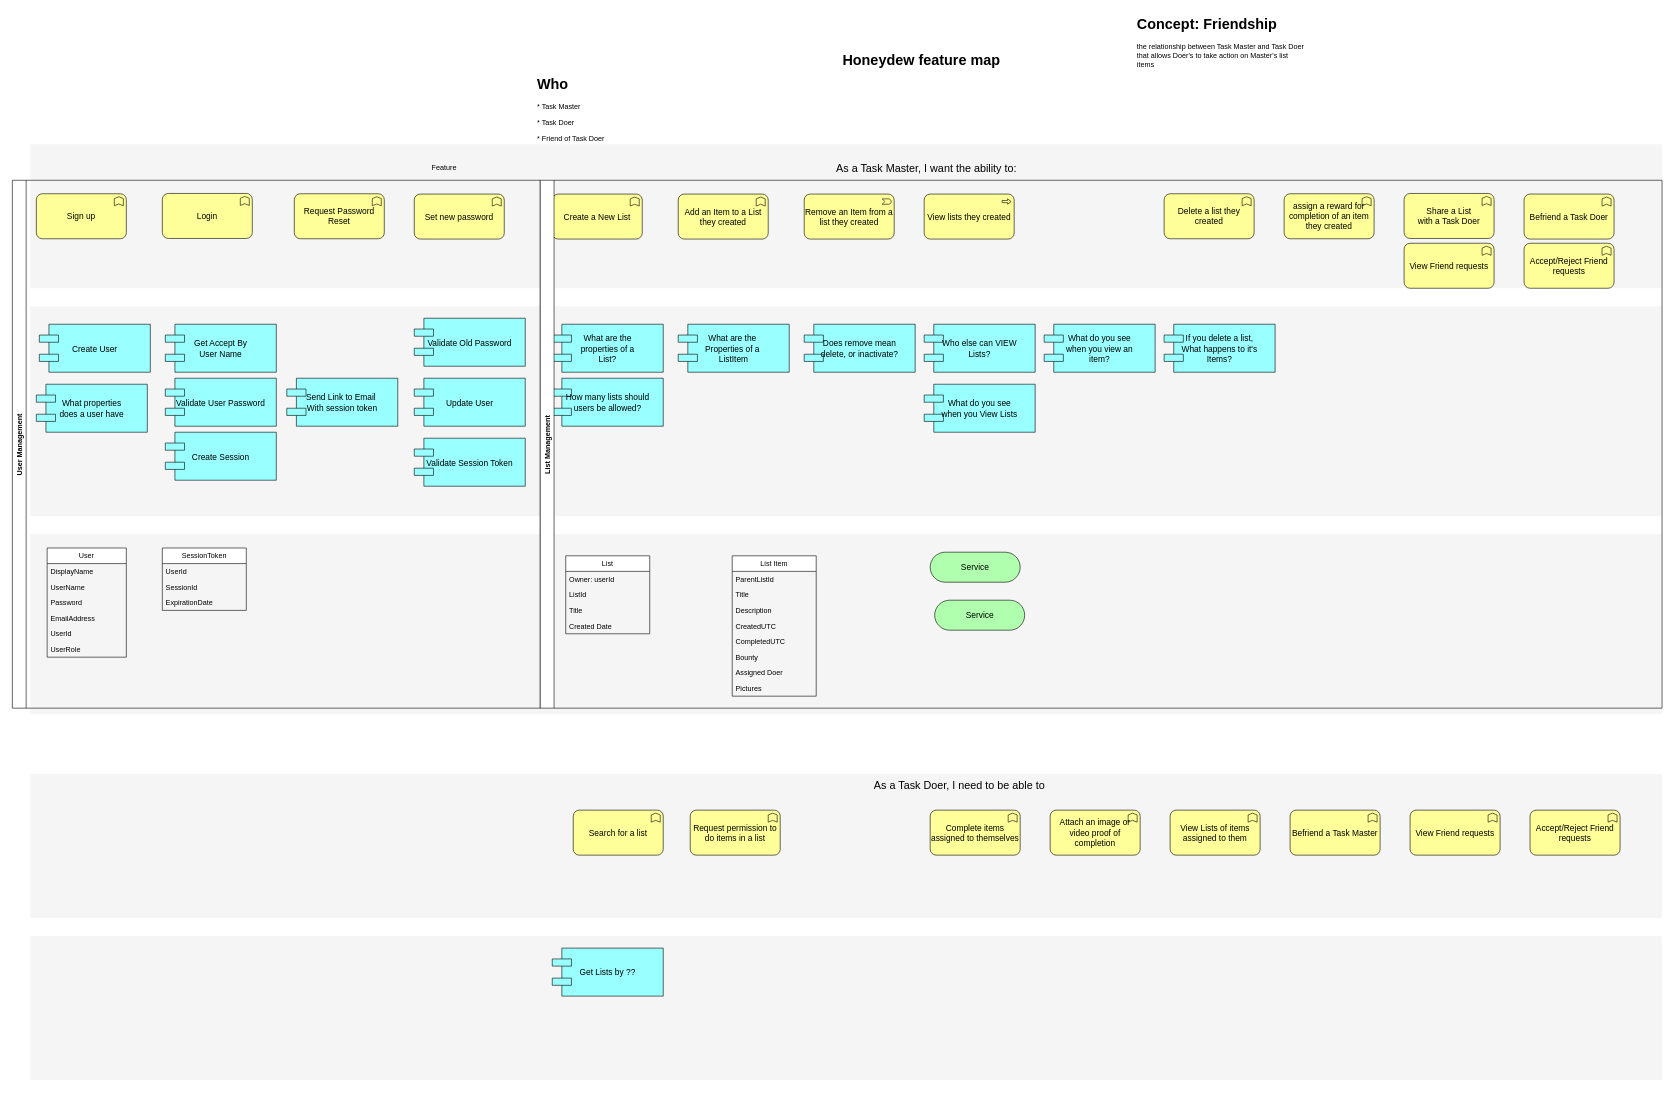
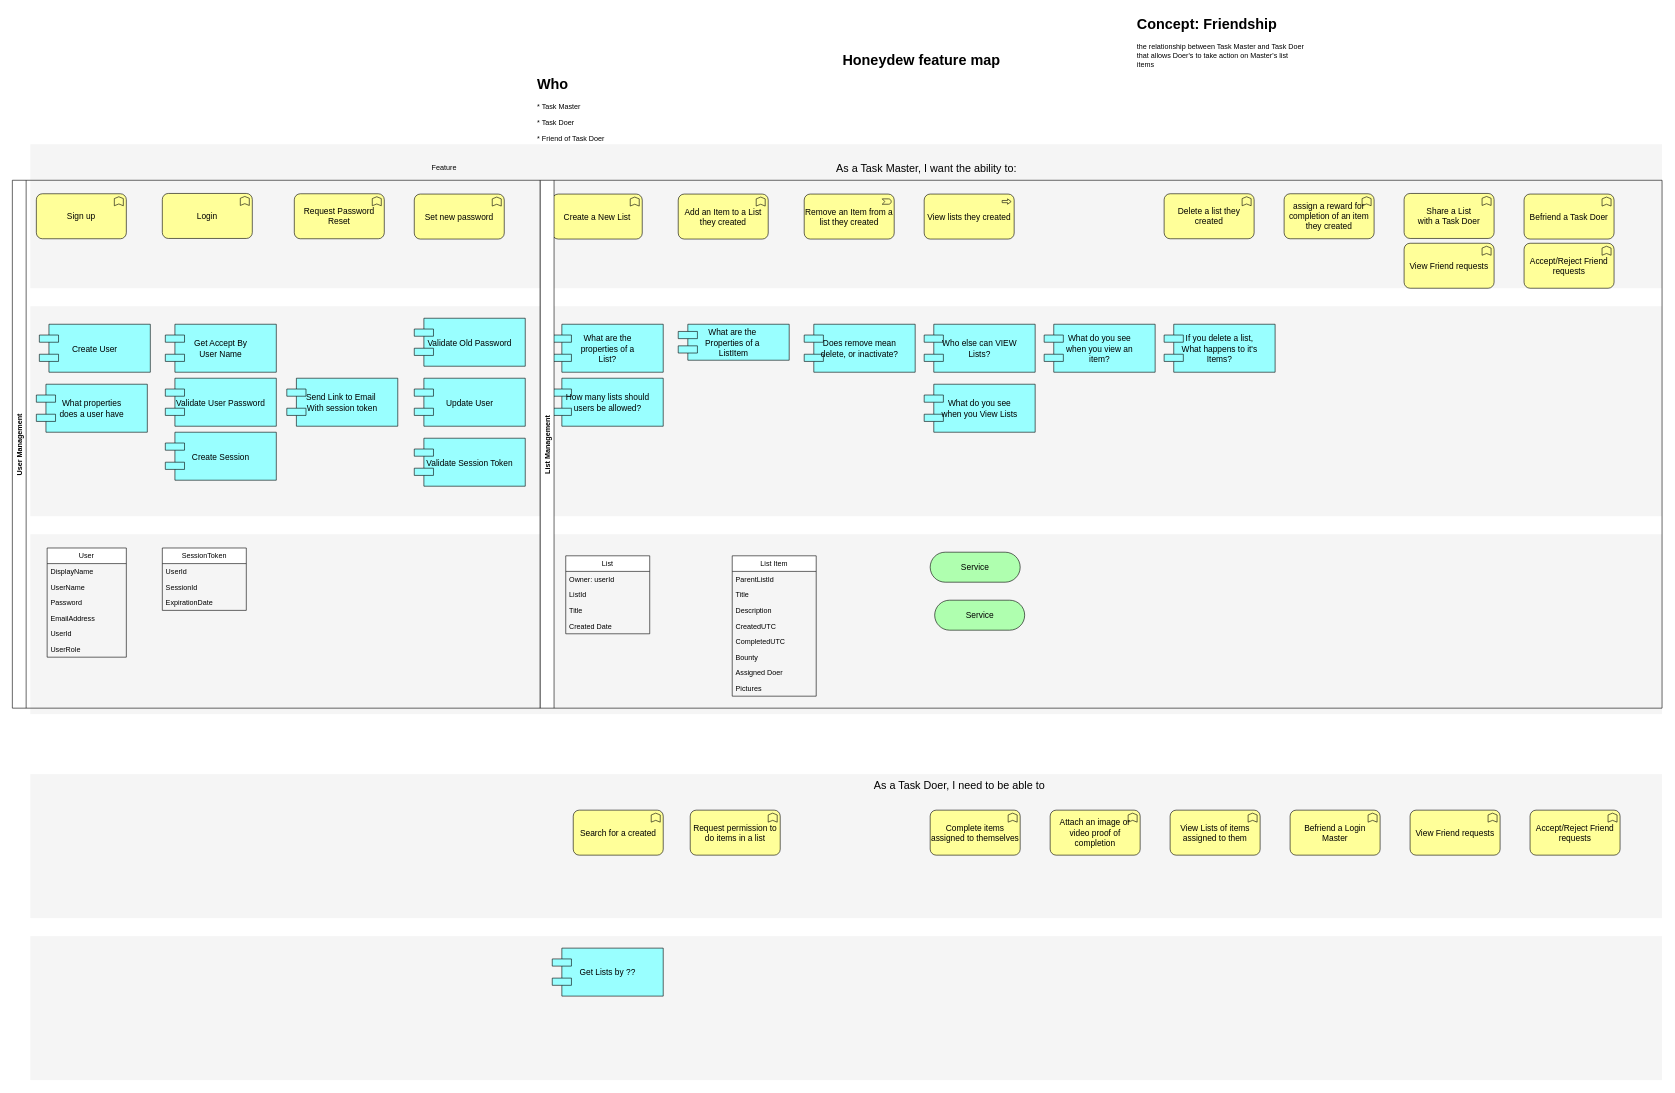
(734, 348) -> (734, 342)
(618, 833) -> (618, 833)
(1335, 833) -> (1335, 833)
